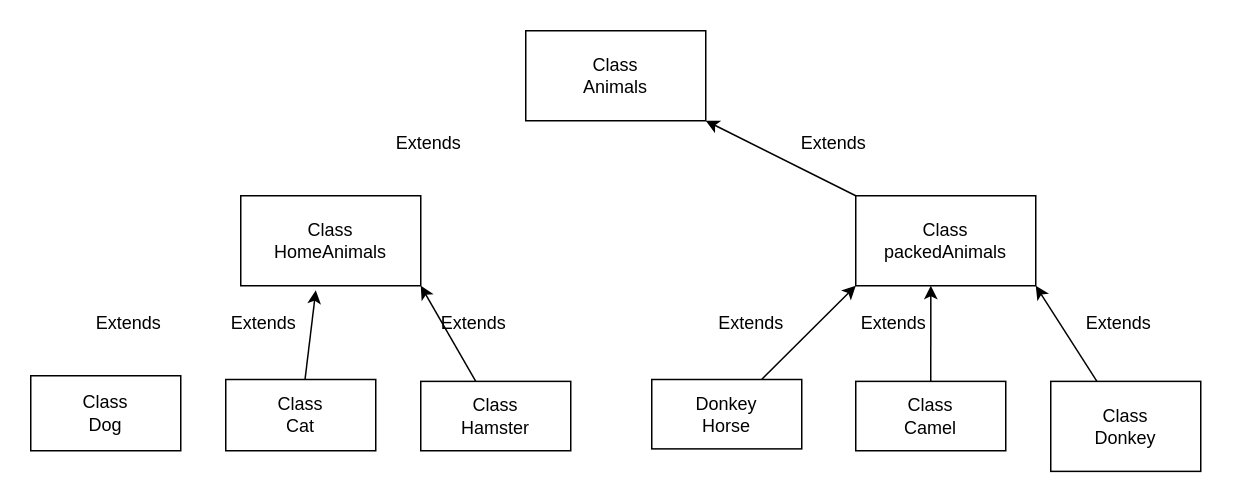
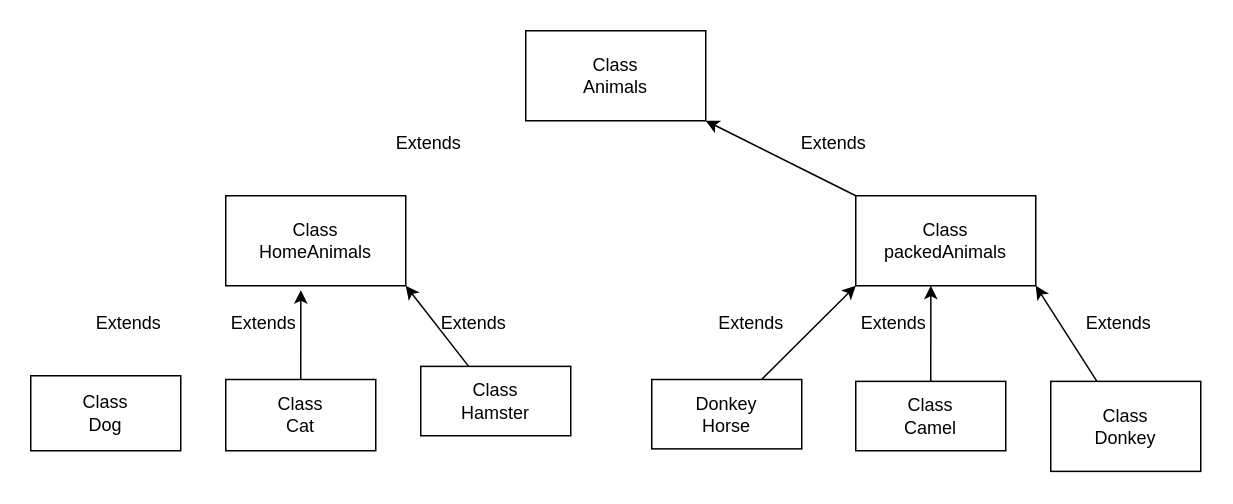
(331, 241) -> (316, 241)
(496, 416) -> (496, 401)
